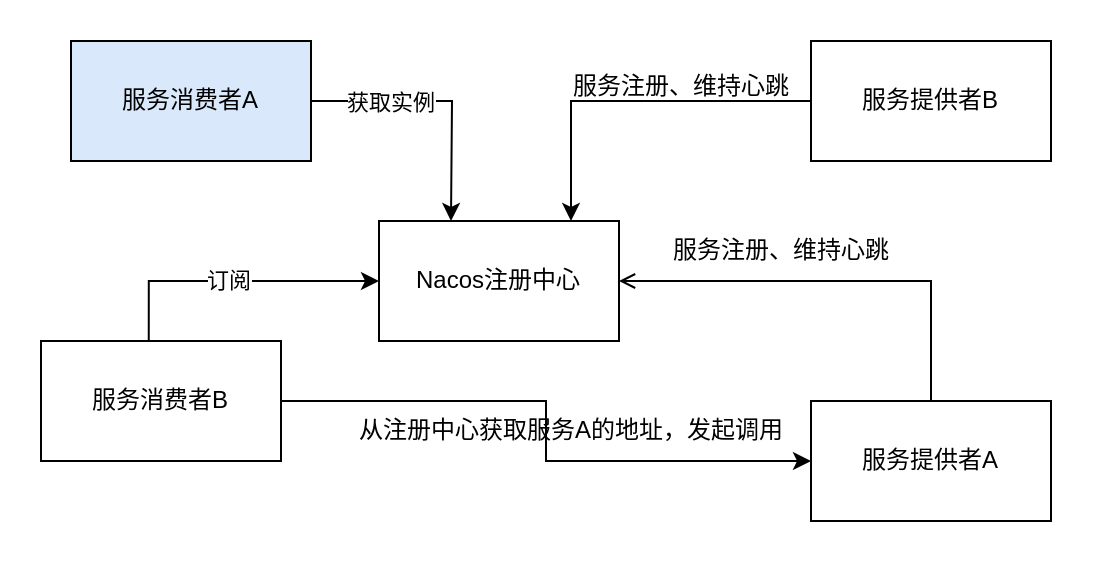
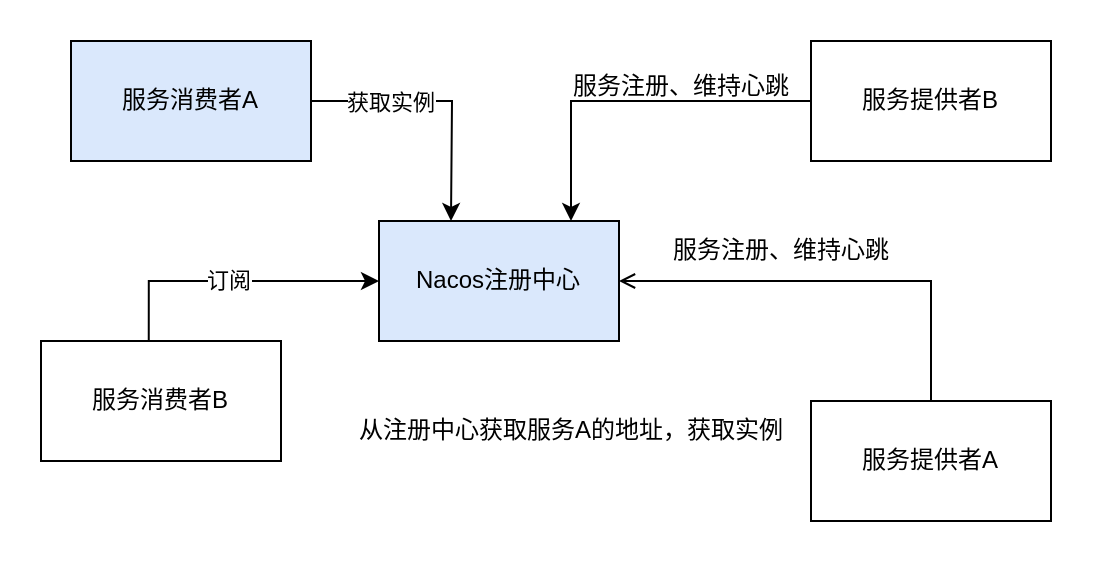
(499, 281) -> (499, 281)
(546, 424) -> none
(572, 431) -> (572, 431)
